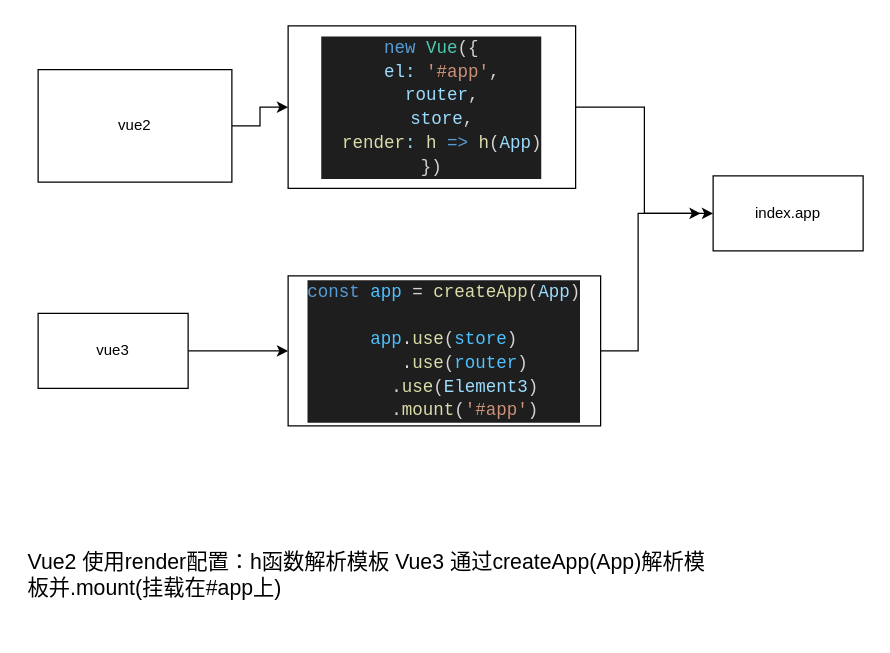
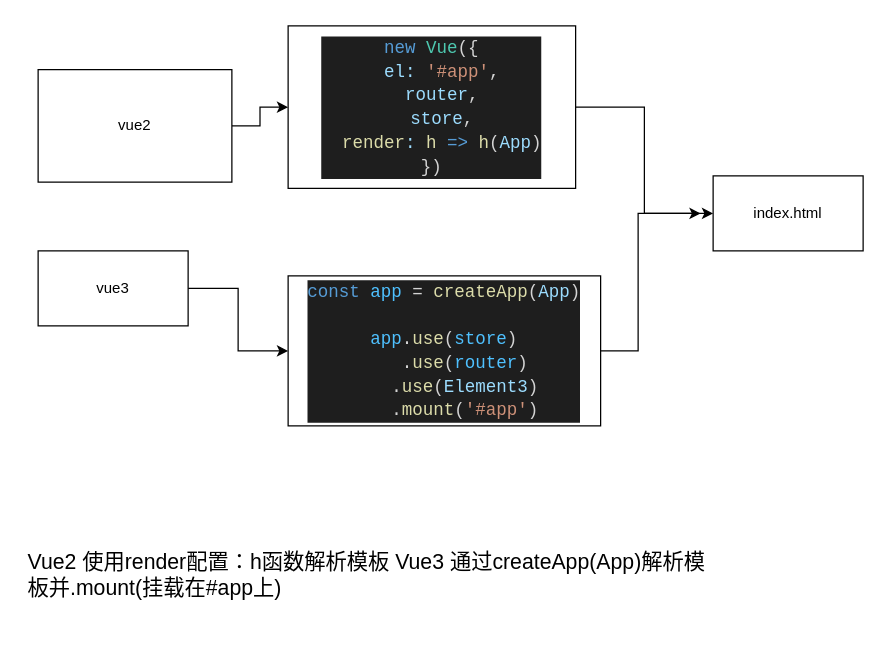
(788, 213) -> (788, 213)
(113, 351) -> (113, 288)
